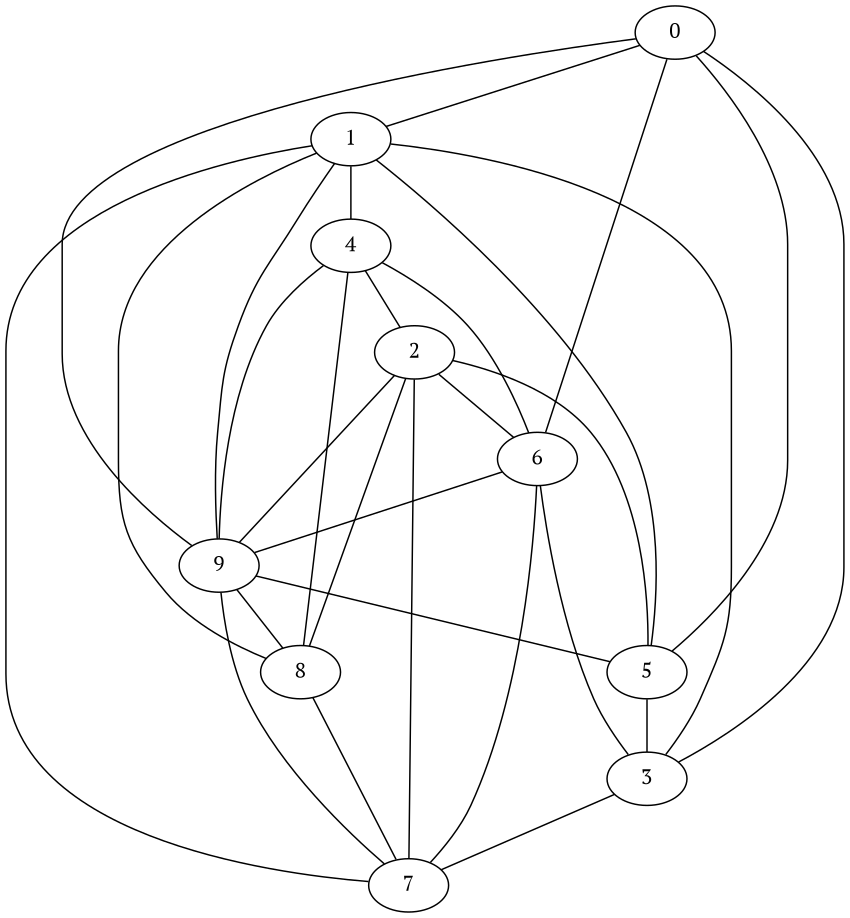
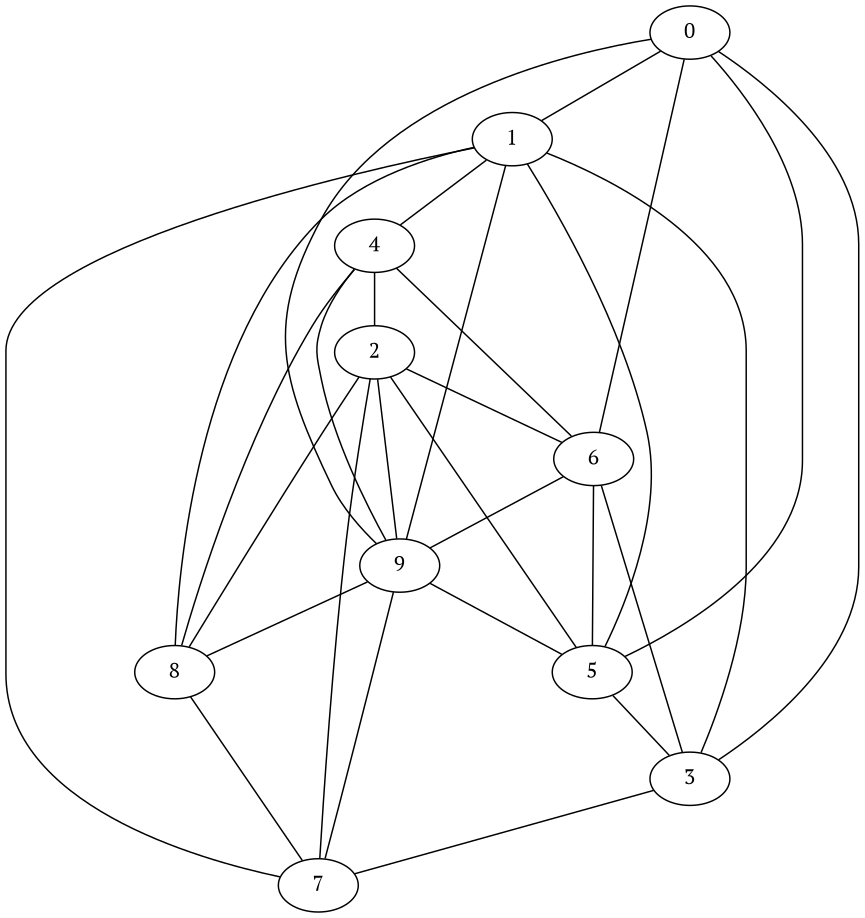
(510, 683) -> (593, 566)
